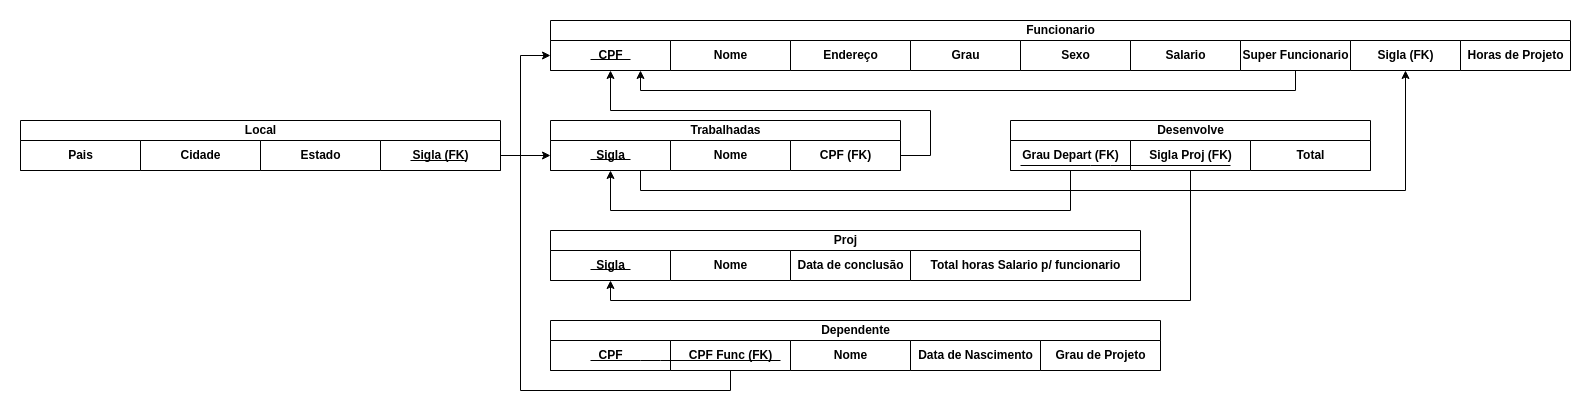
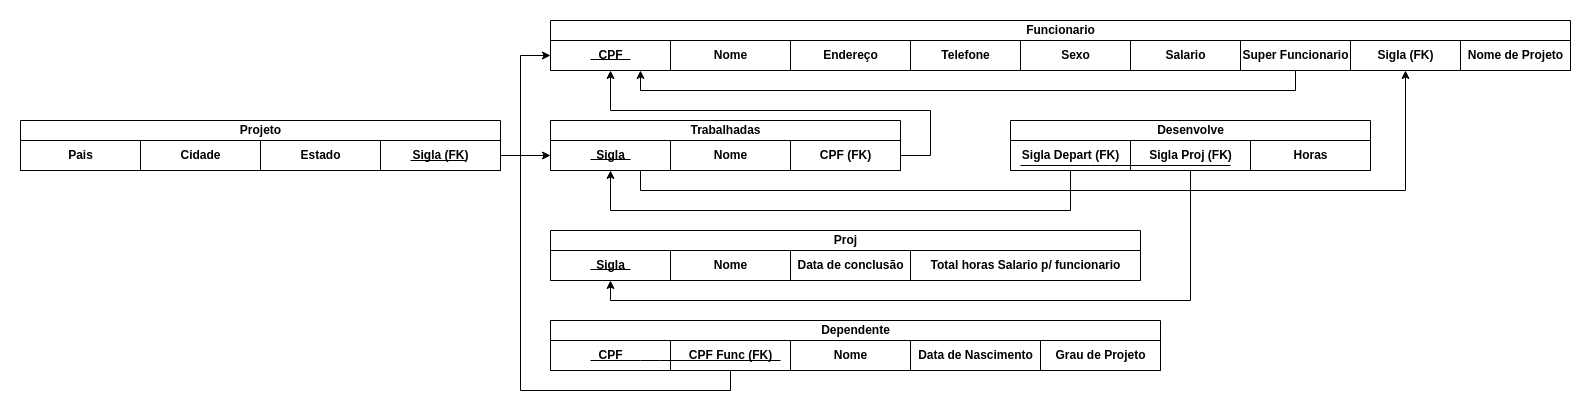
(966, 56) -> (966, 56)
(1516, 56) -> (1516, 56)
(261, 131) -> (261, 131)
(1071, 156) -> (1071, 156)
(1311, 156) -> (1311, 156)
